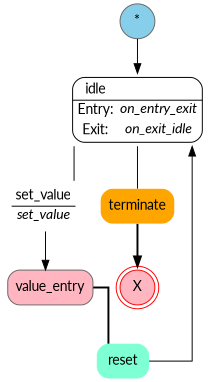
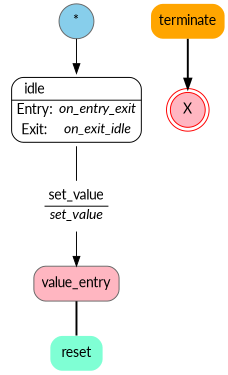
(137, 167) -> none
(192, 280) -> none
